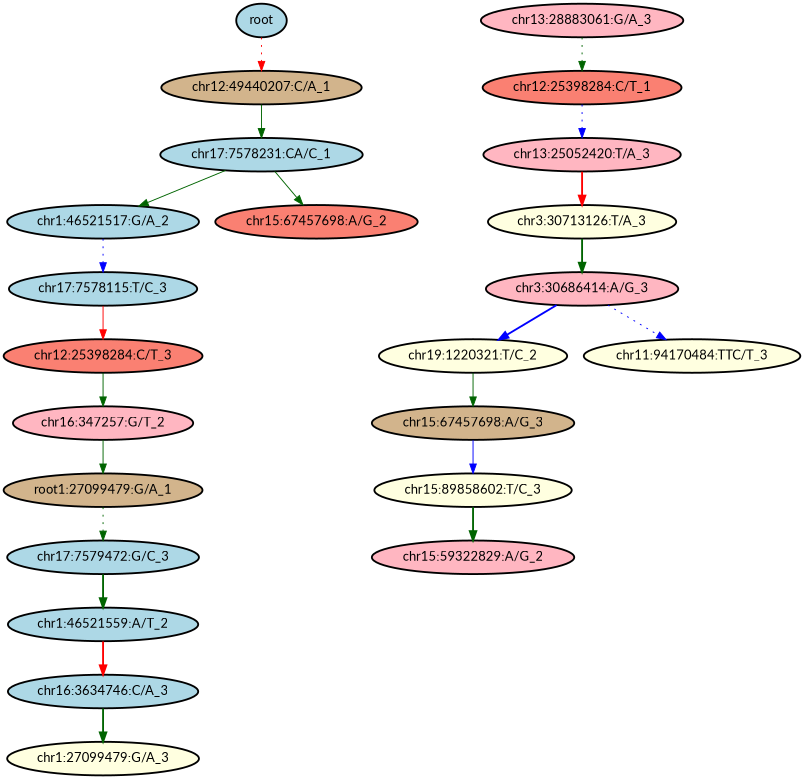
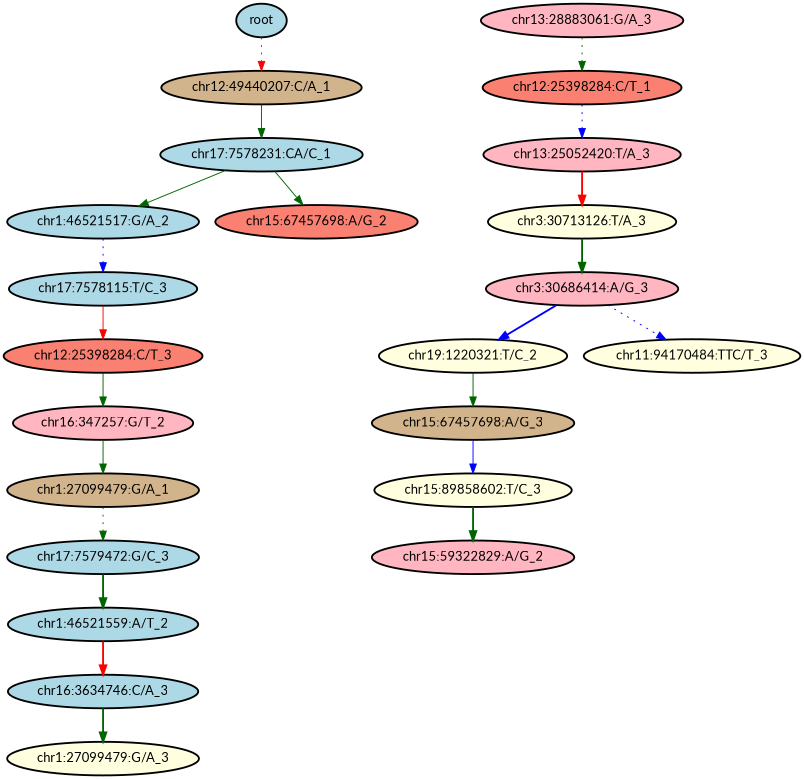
(103, 490) -> (103, 490)
